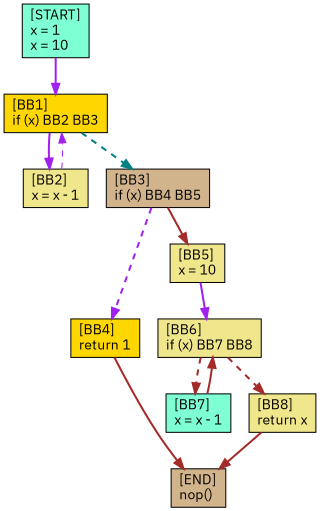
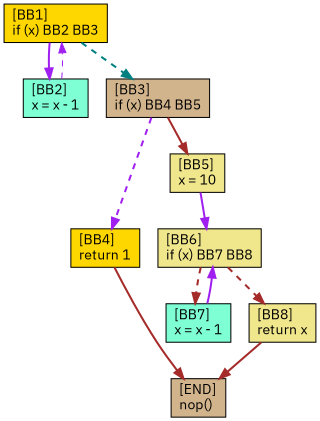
(56, 31) -> none
(56, 188) -> (56, 98)
(210, 381) -> (210, 291)
